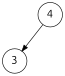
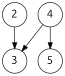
none -> (15, 15)
none -> (50, 61)
